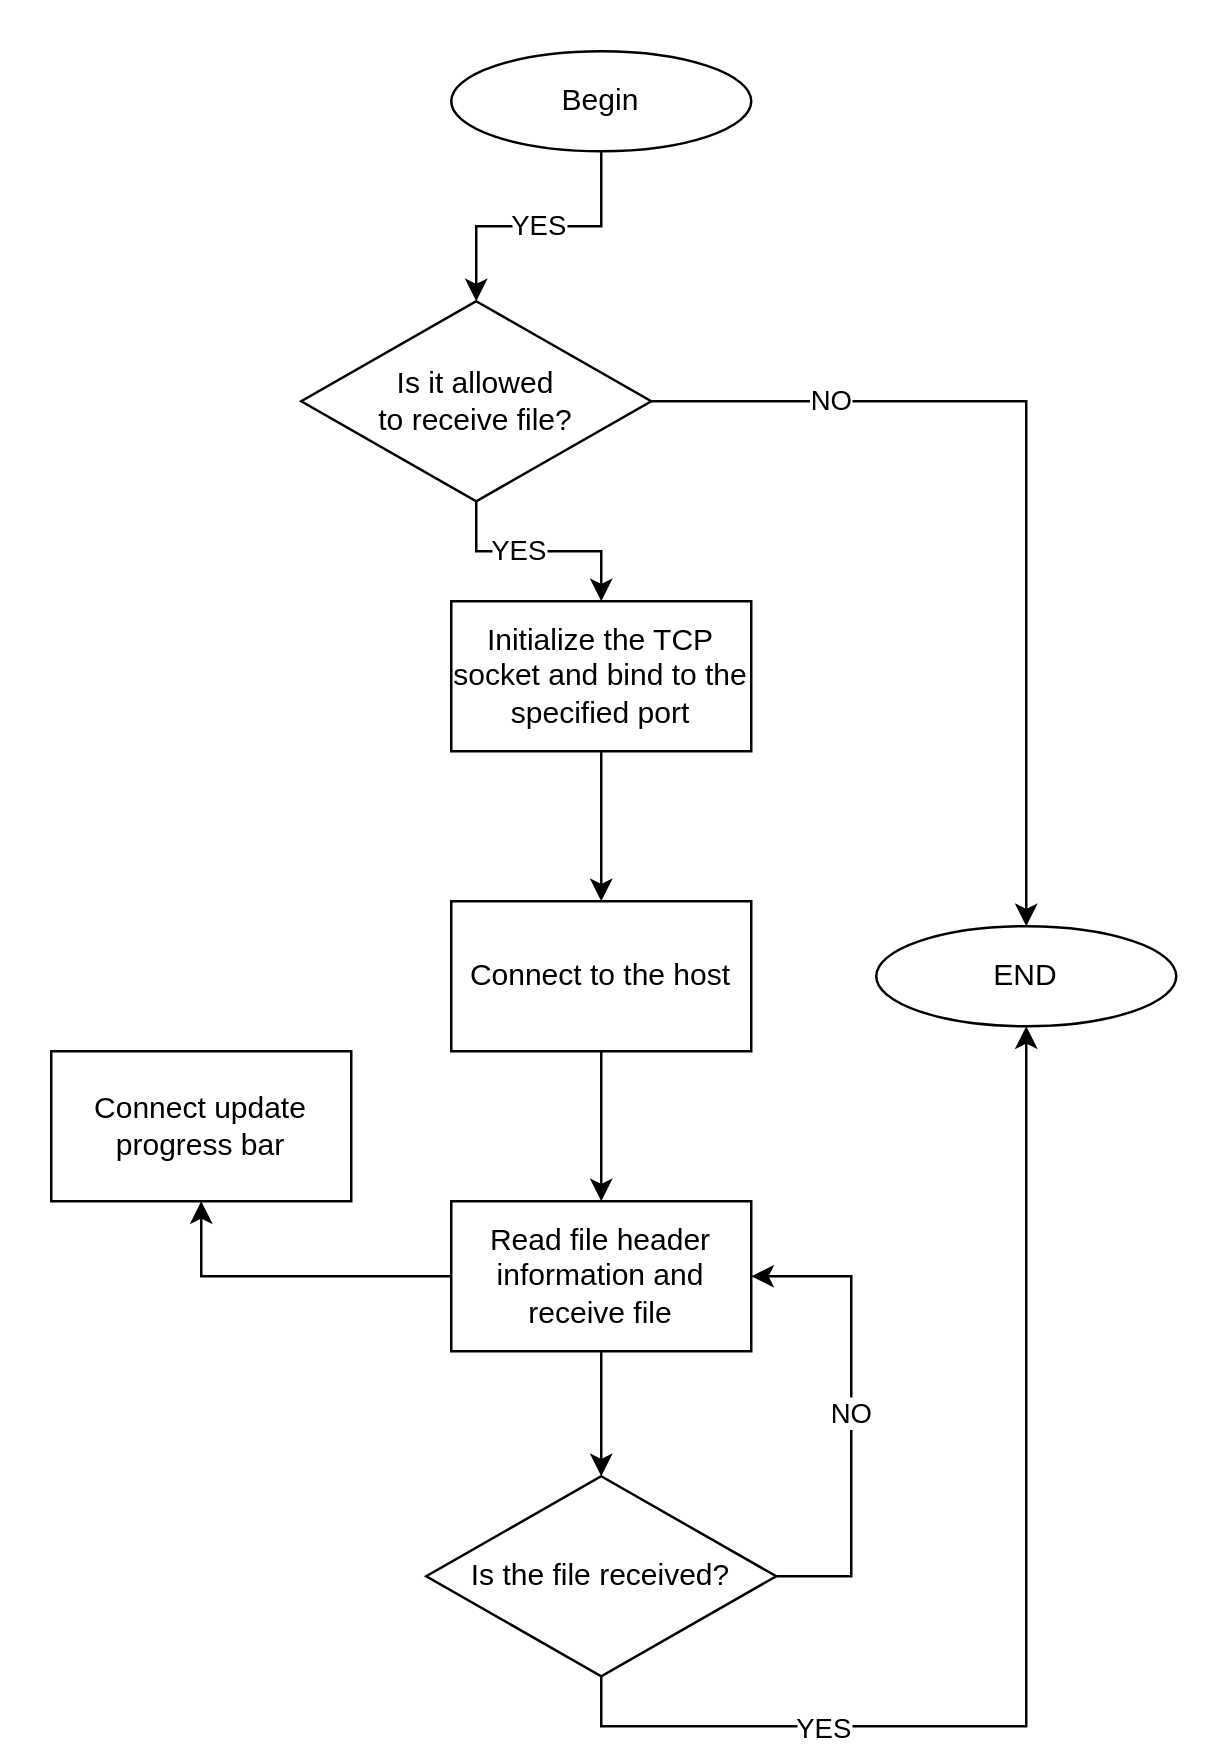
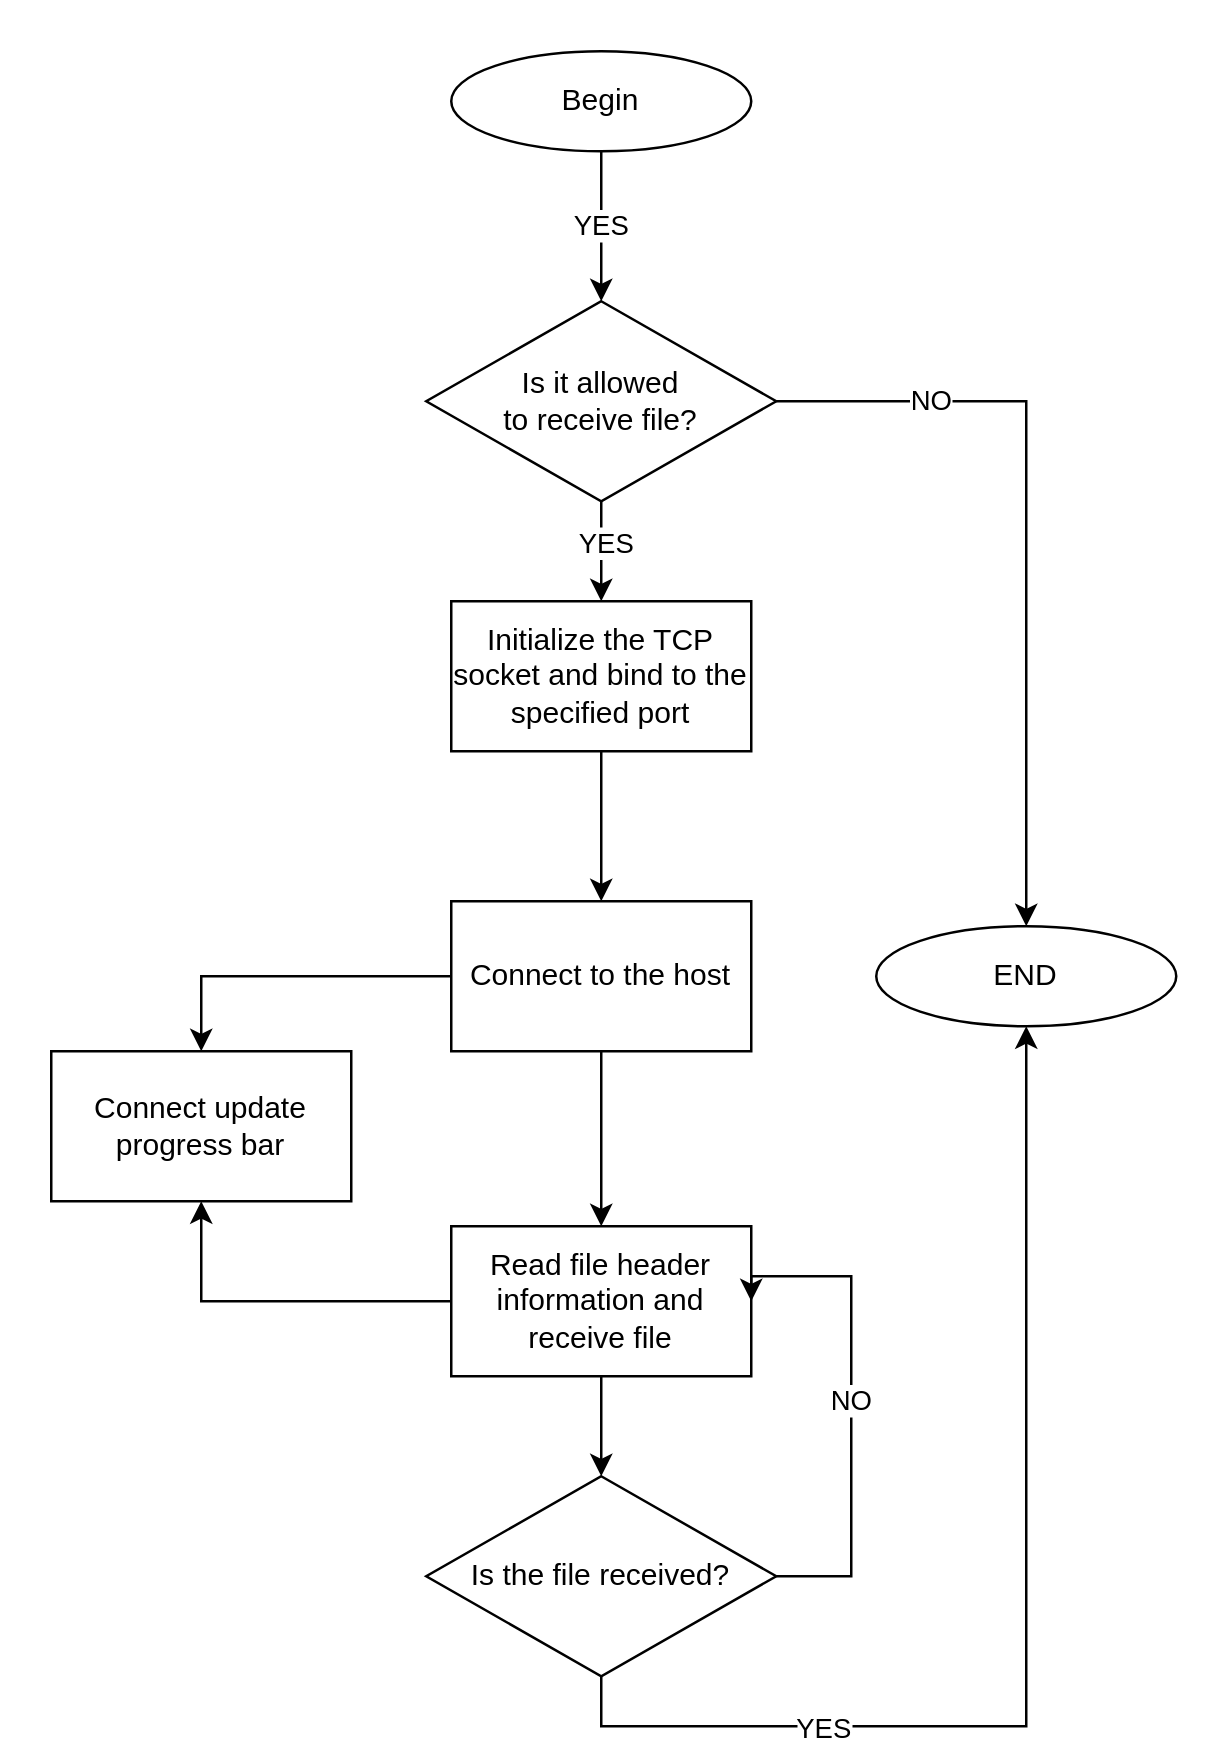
(476, 401) -> (601, 401)
none -> (297, 976)
(601, 1276) -> (601, 1301)
